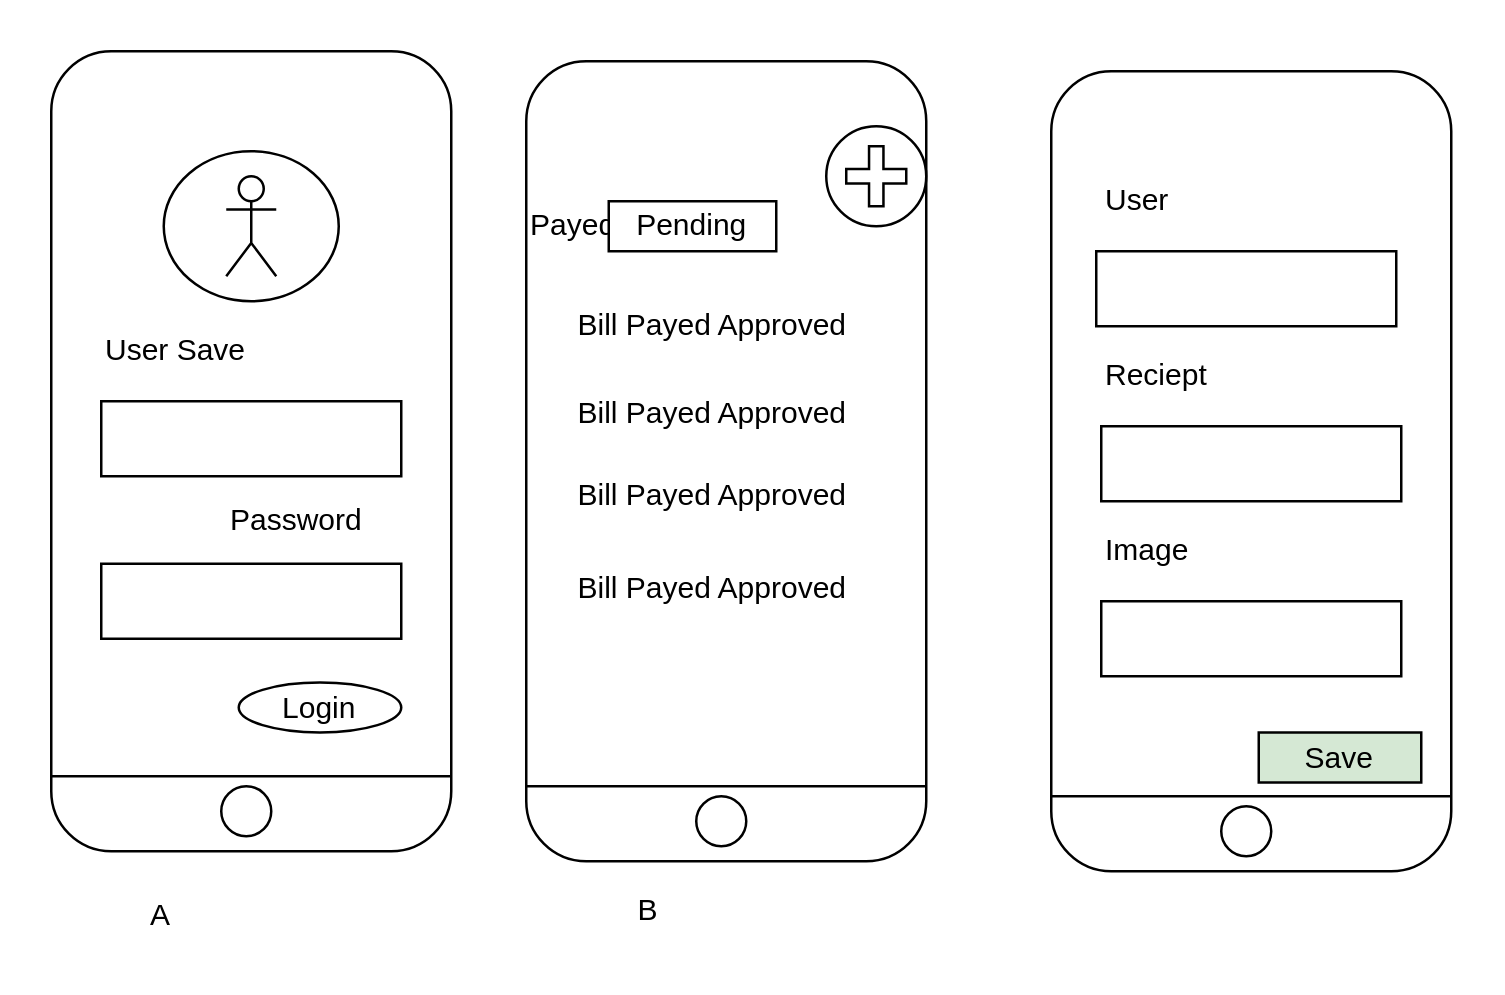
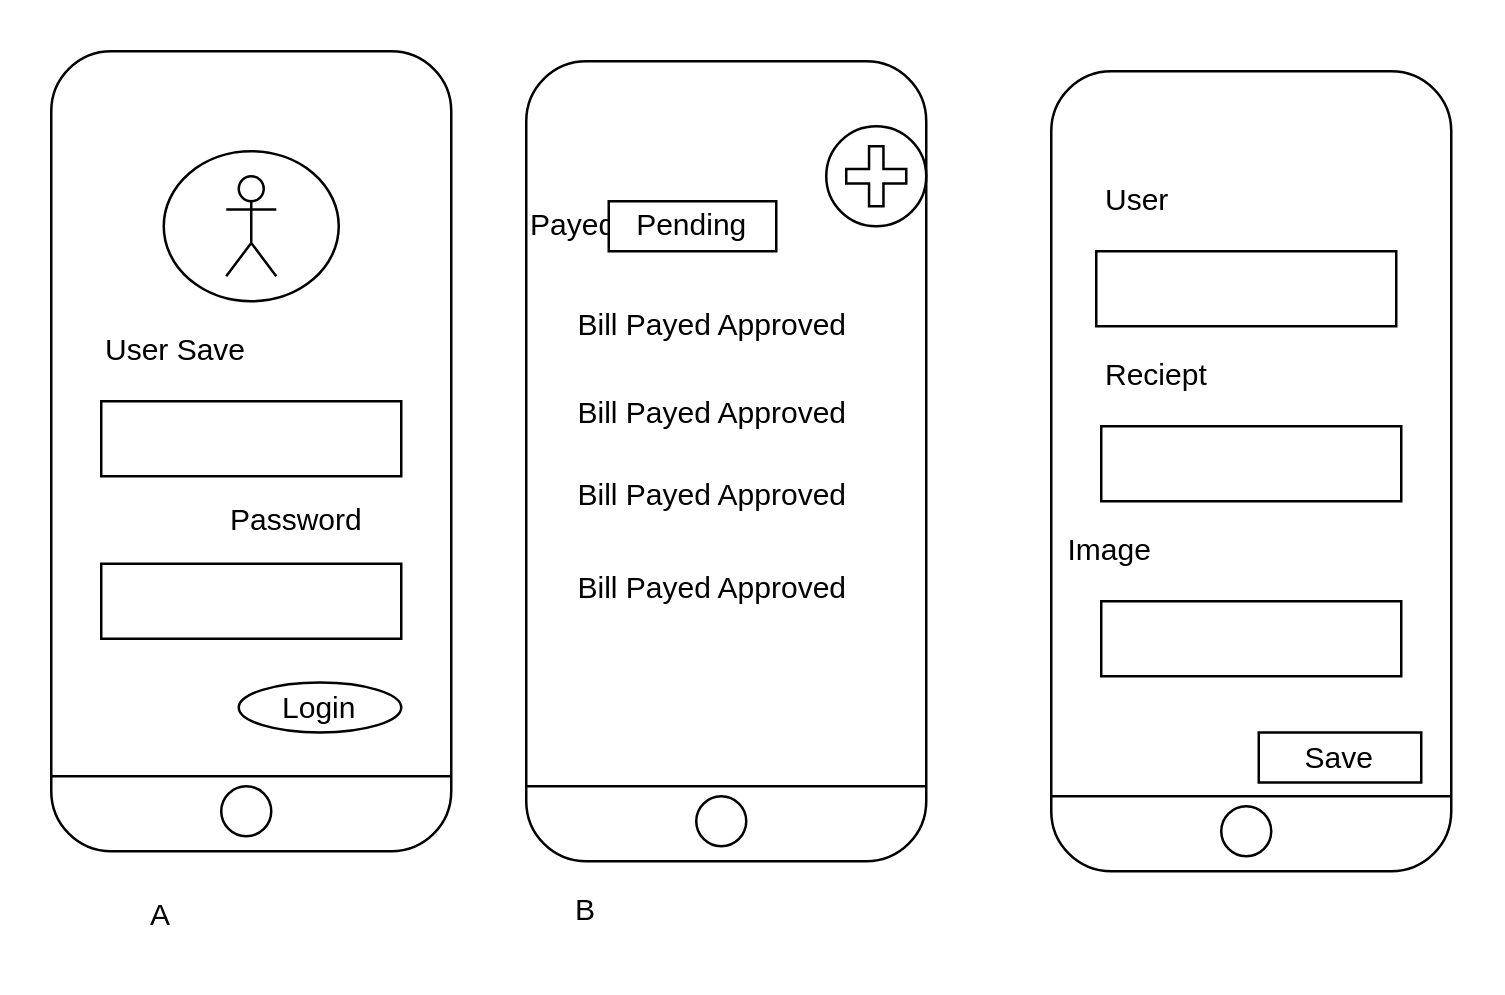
(1189, 551) -> (1151, 551)
(1340, 758) -> (1340, 758)
(721, 911) -> (659, 911)
